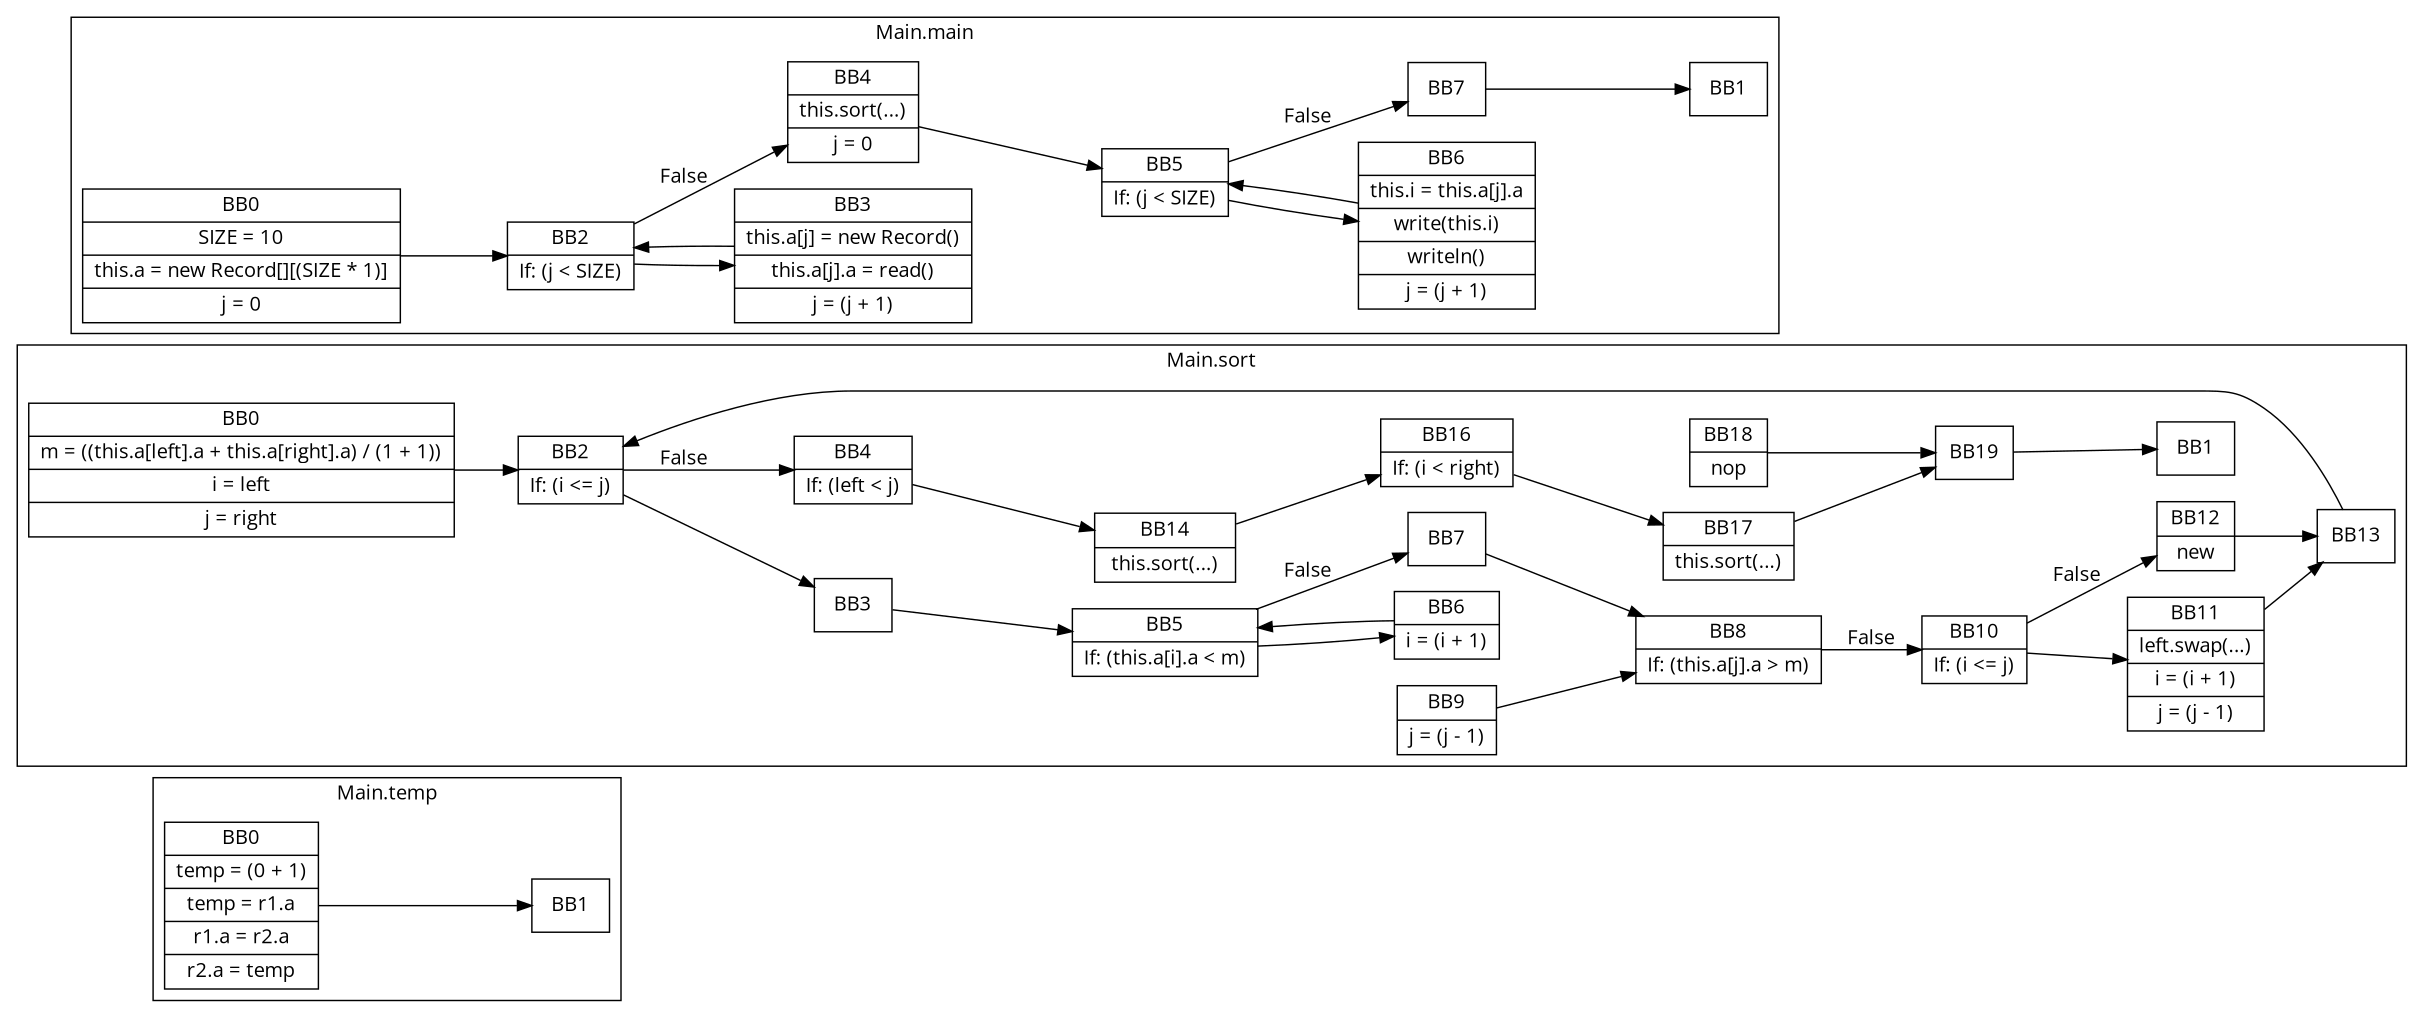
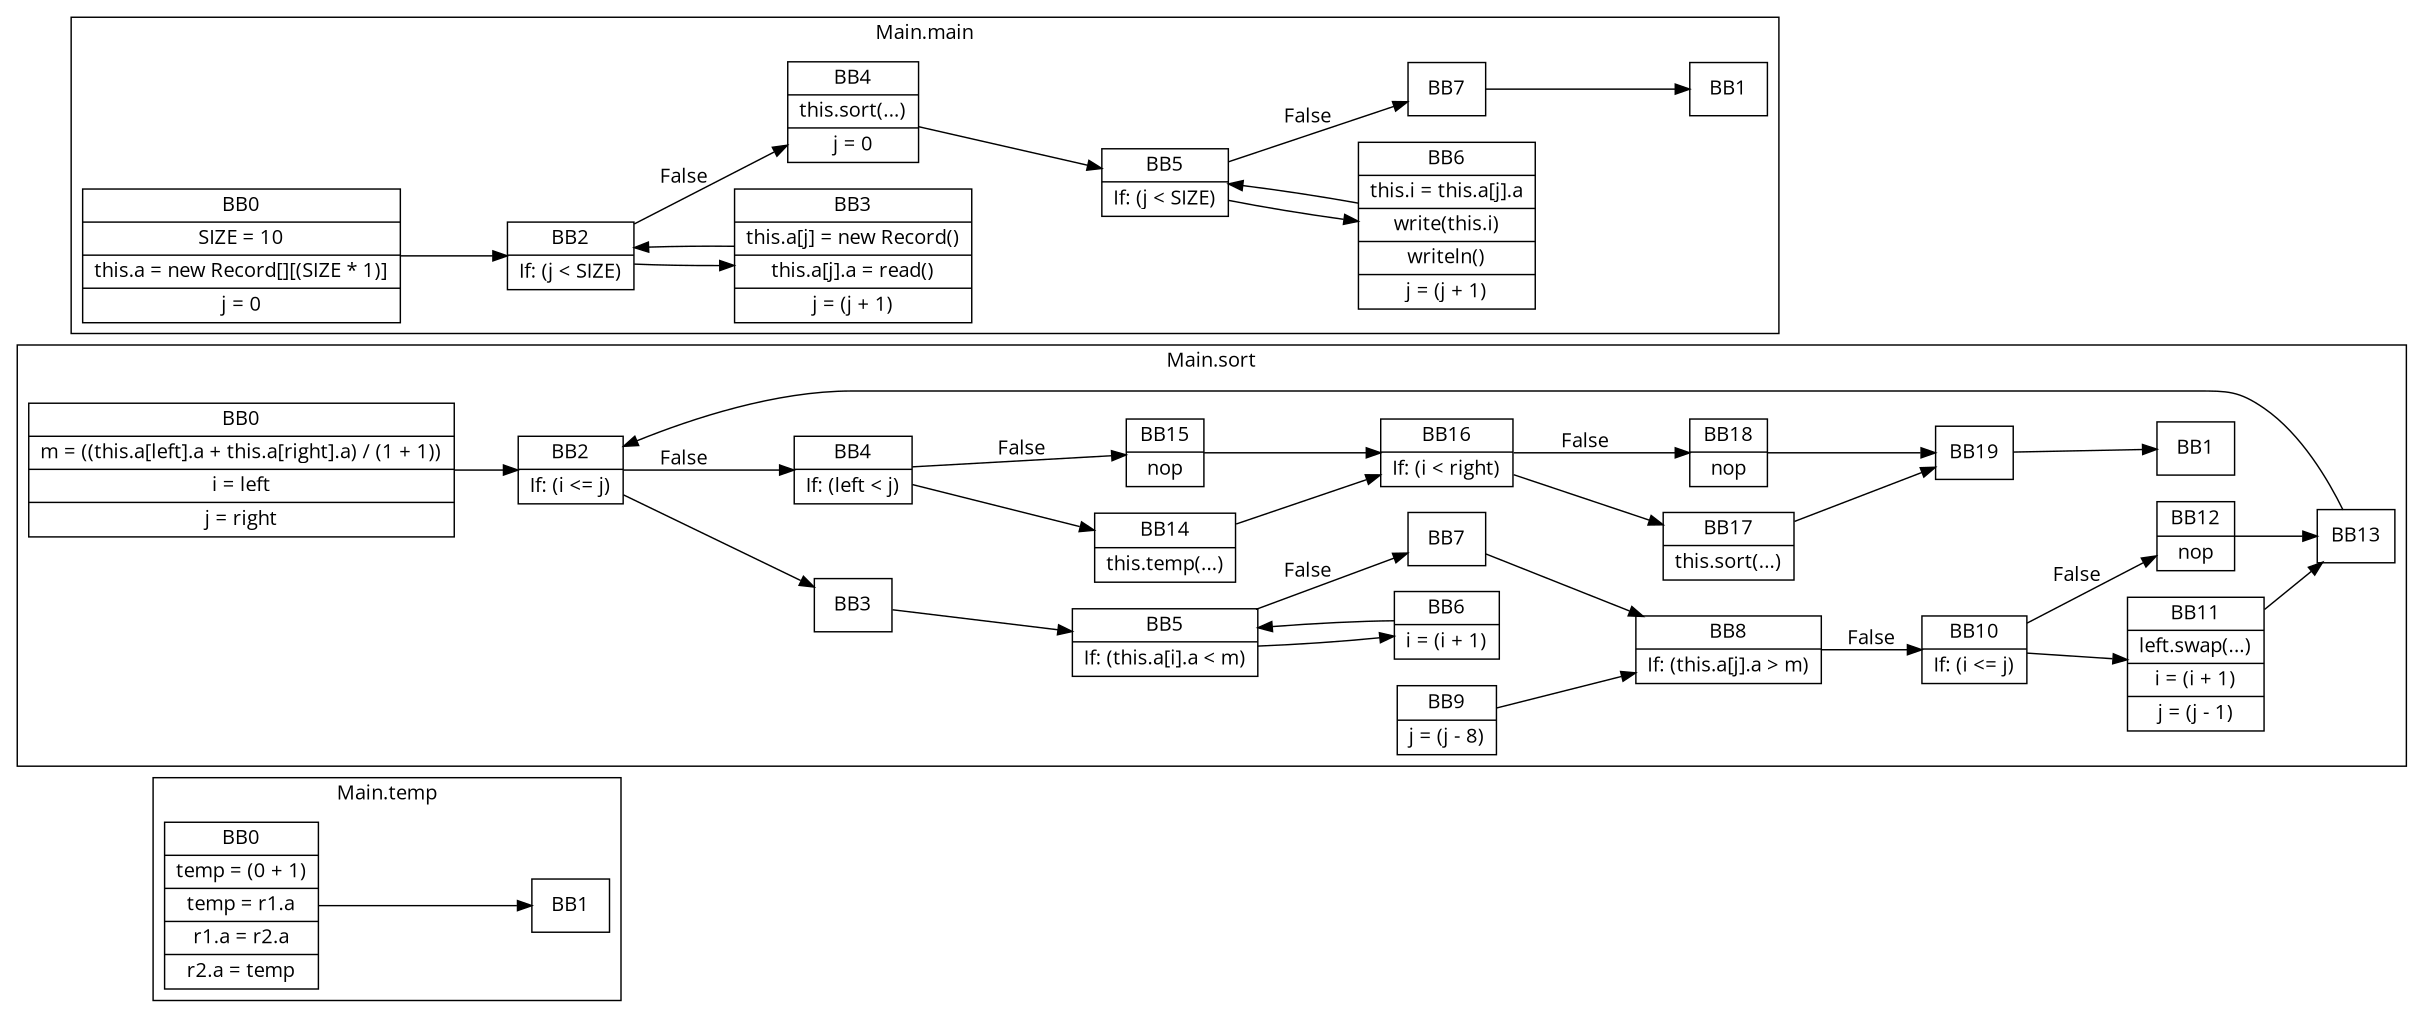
none -> (1165, 453)
none -> (1594, 453)
(2196, 553) -> (2196, 553)
(1165, 564) -> (1165, 564)
(1447, 737) -> (1447, 737)
